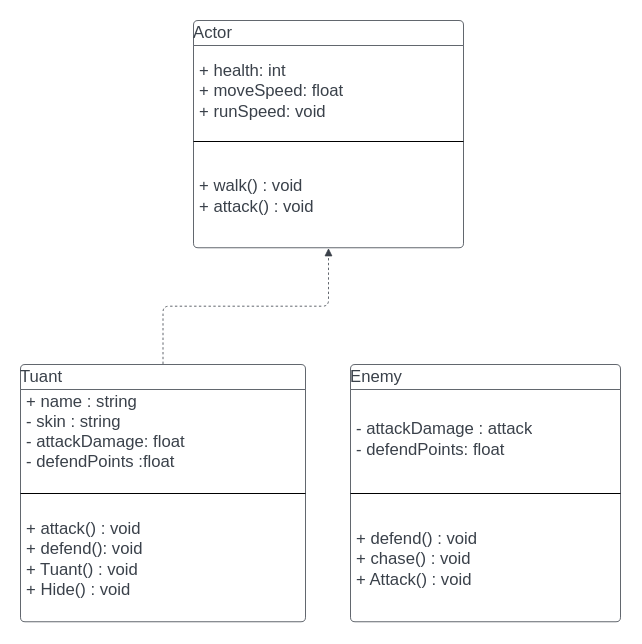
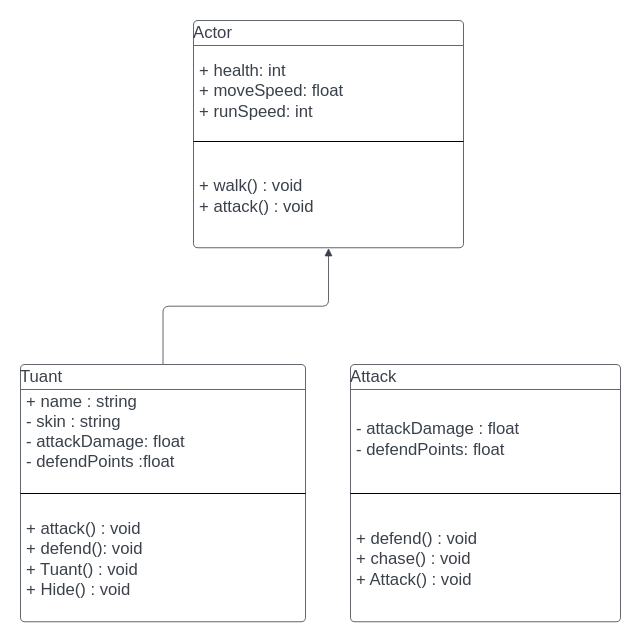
(275, 92) -> (275, 92)
(243, 306) -> (243, 306)
(374, 378) -> (379, 378)
(455, 440) -> (449, 440)
